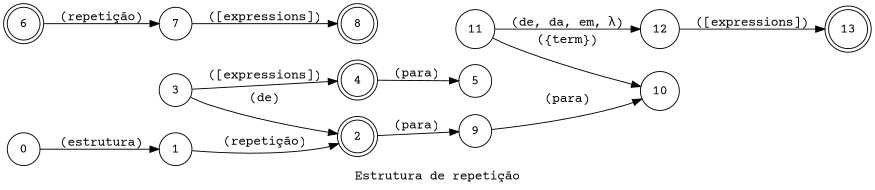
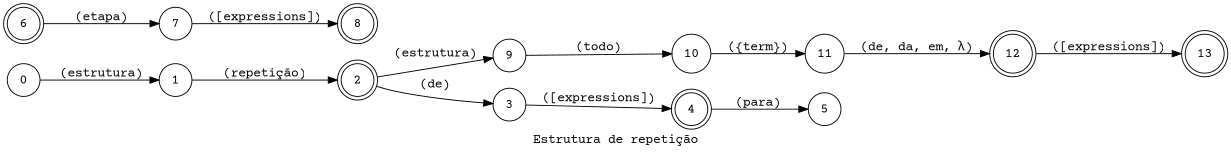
(101, 17) -> (101, 17)
(660, 29) -> (1013, 54)
(561, 64) -> (753, 54)
(568, 99) -> (599, 47)
(258, 119) -> (430, 97)
(417, 125) -> (435, 53)
